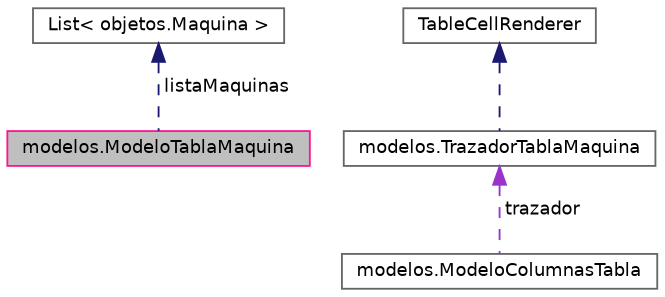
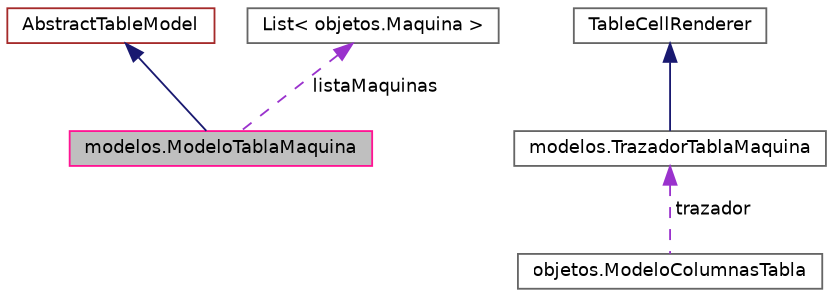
none -> (111, 26)
(159, 97) -> (290, 93)
(500, 97) -> (670, 97)
(500, 271) -> (670, 271)
